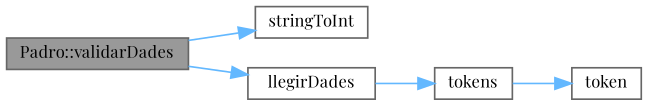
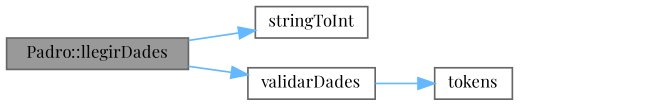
(98, 54) -> (98, 54)
(312, 83) -> (312, 83)
(607, 83) -> none
